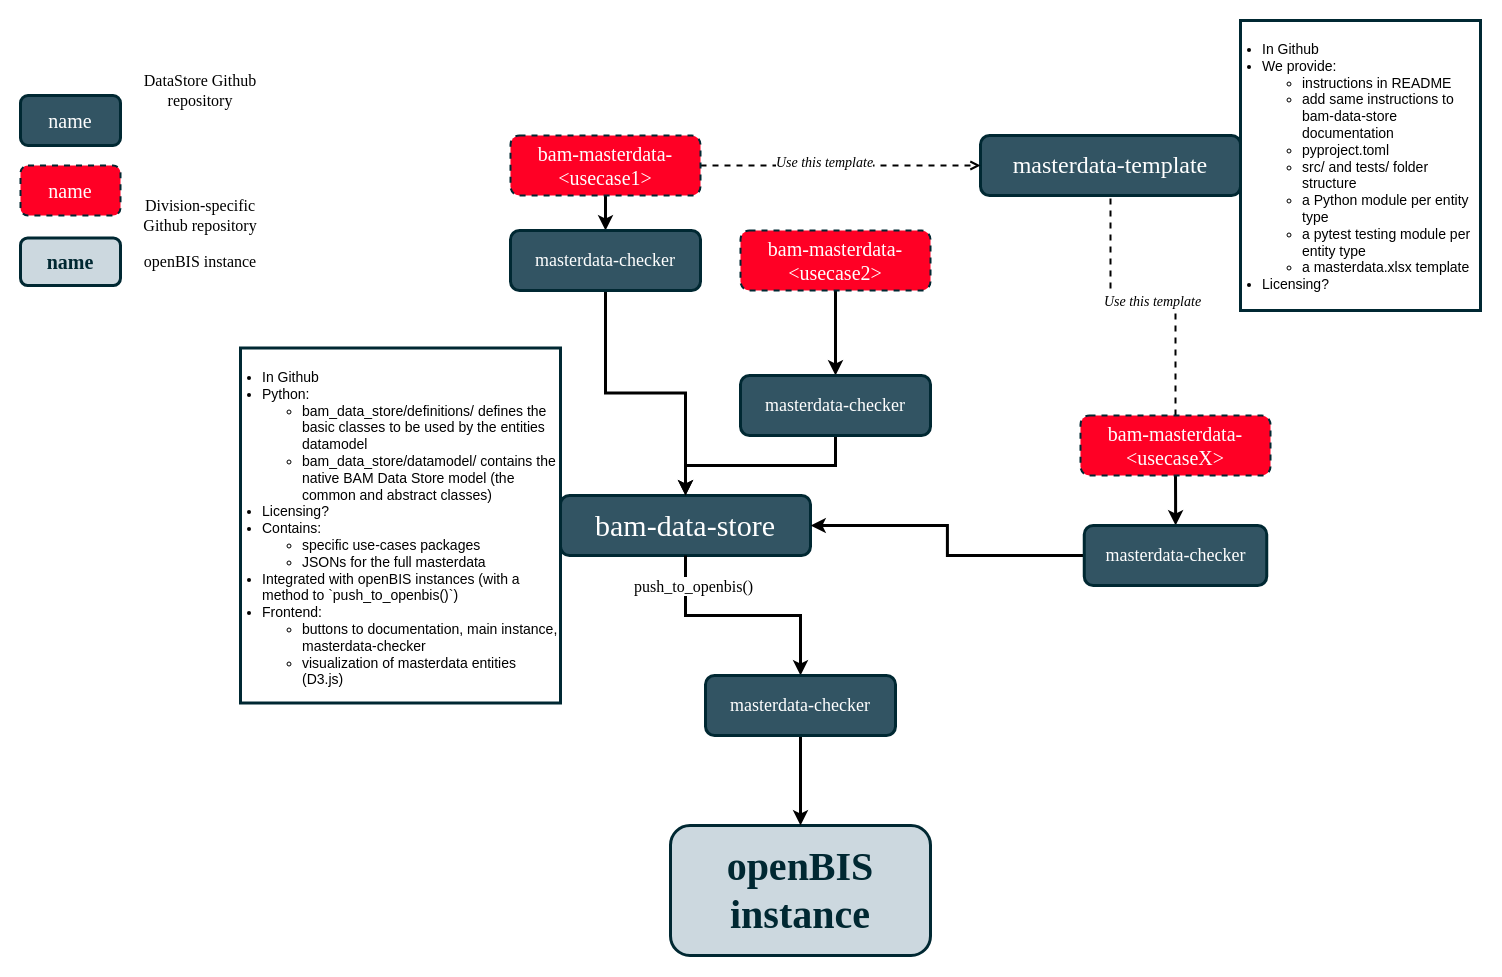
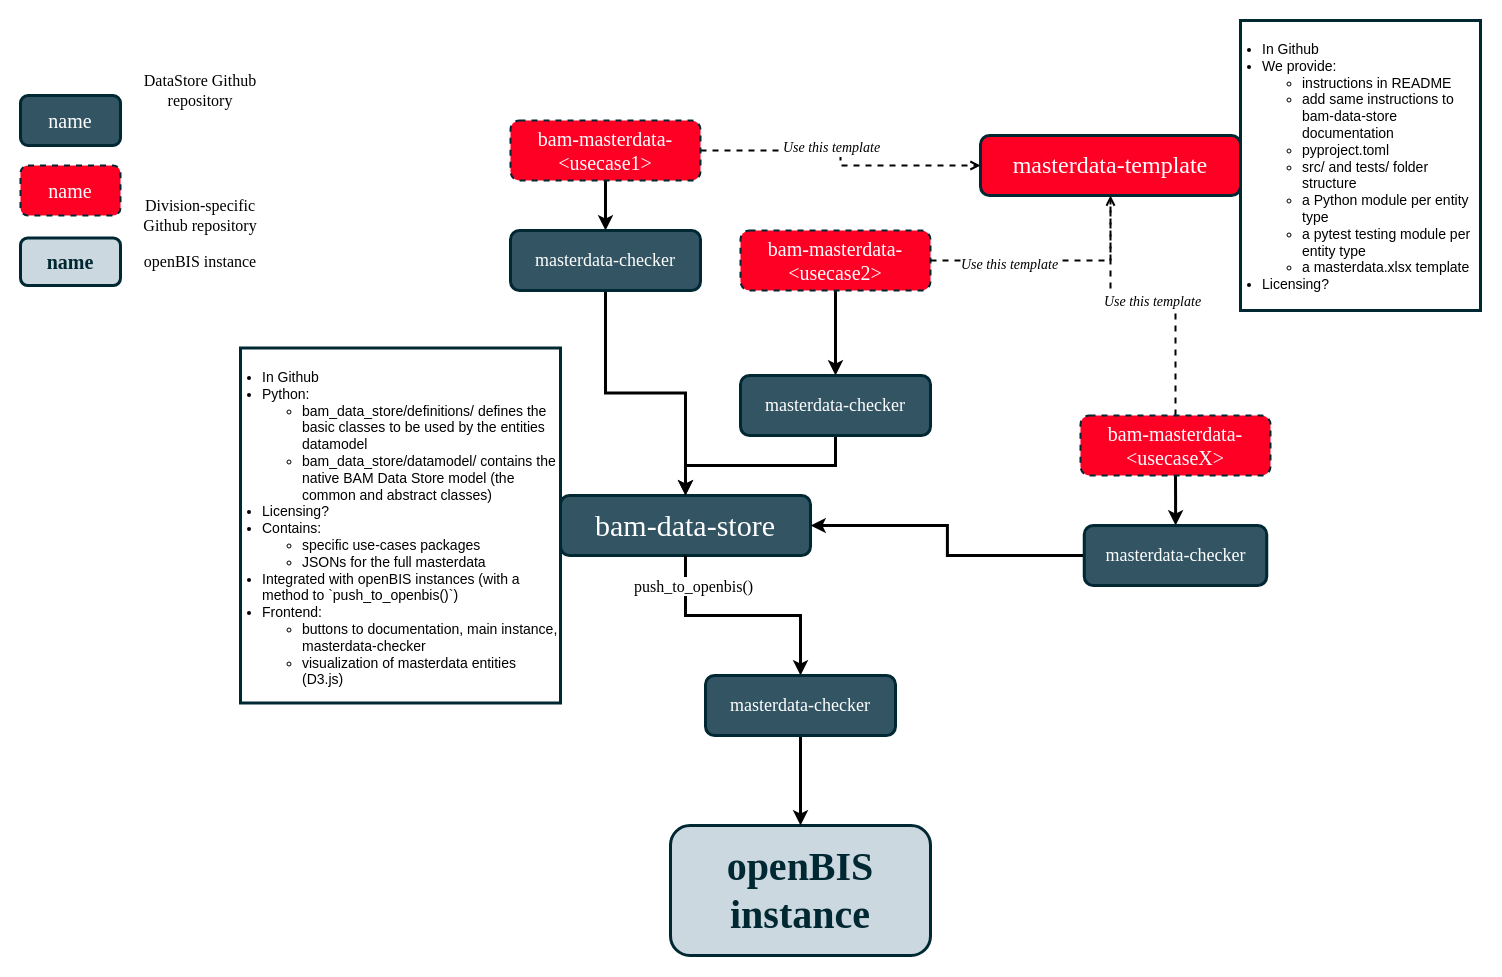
(606, 166) -> (606, 151)
(1111, 166) -> (1111, 166)
none -> (1019, 261)
